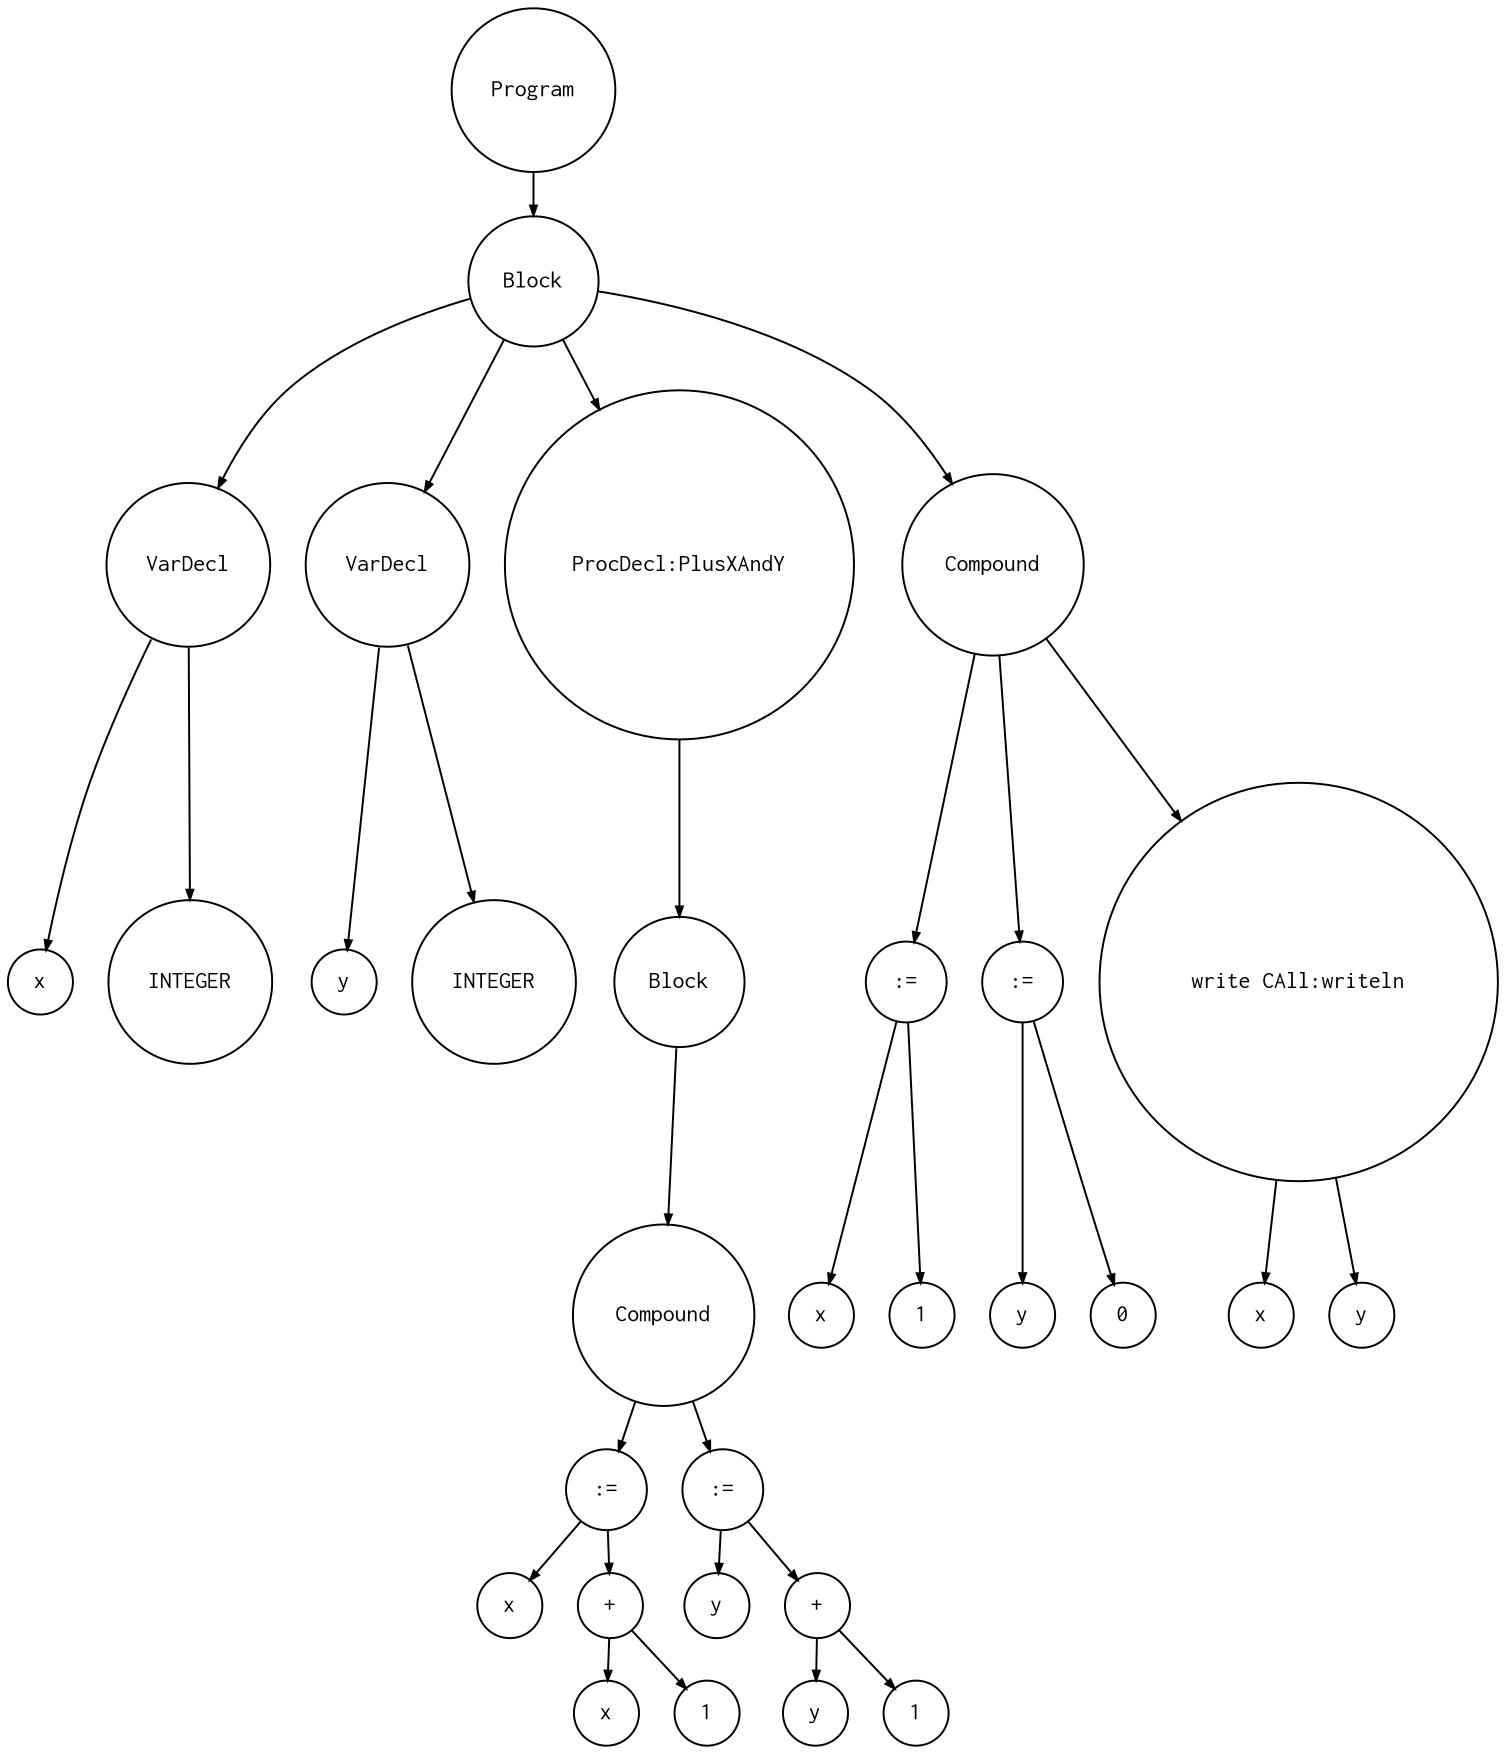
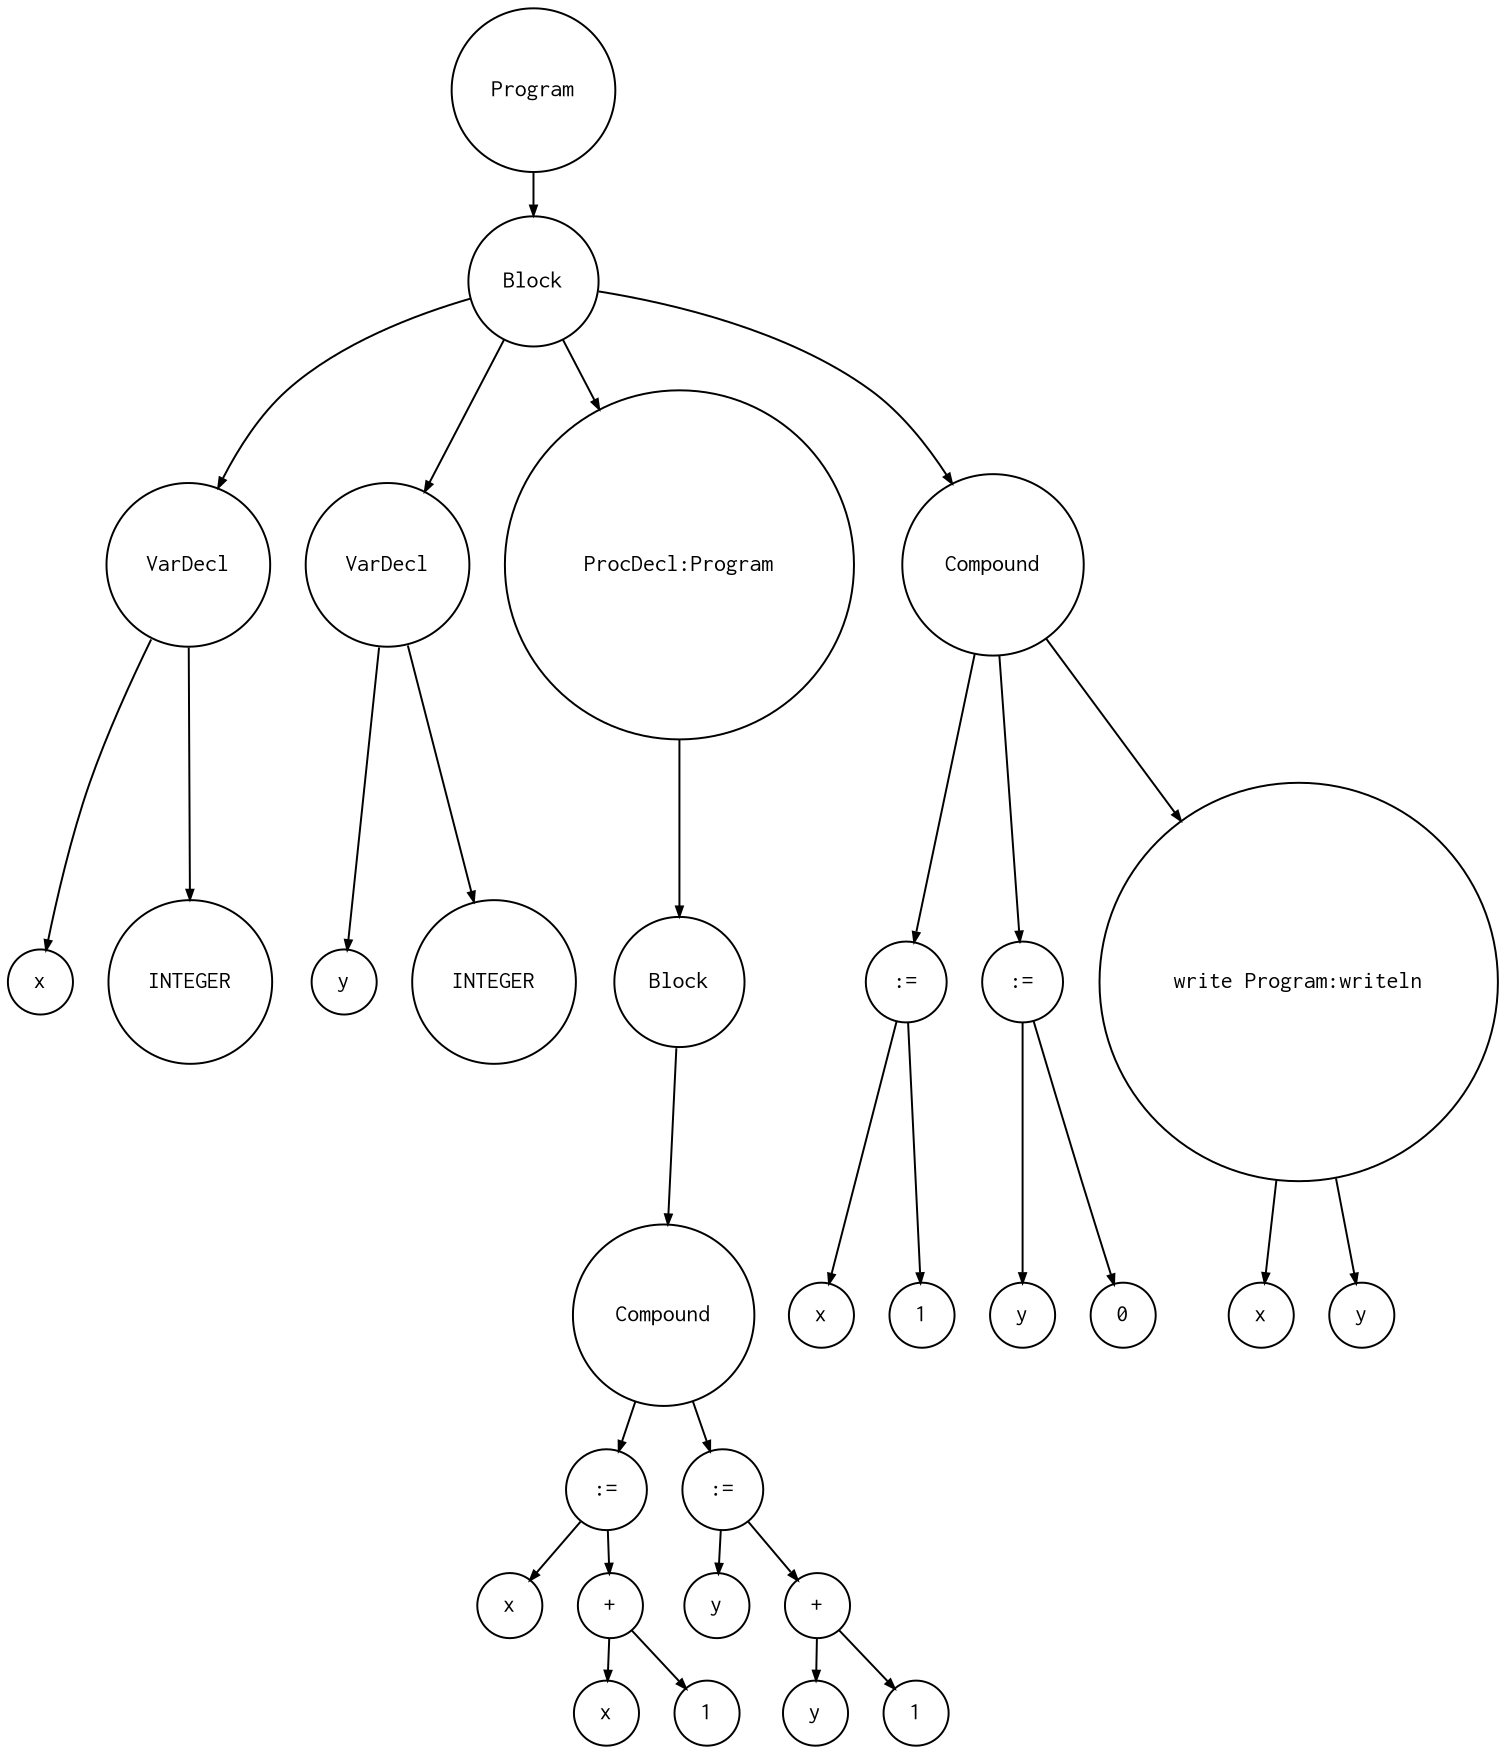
(679, 565) -> (679, 565)
(1299, 982) -> (1299, 982)
